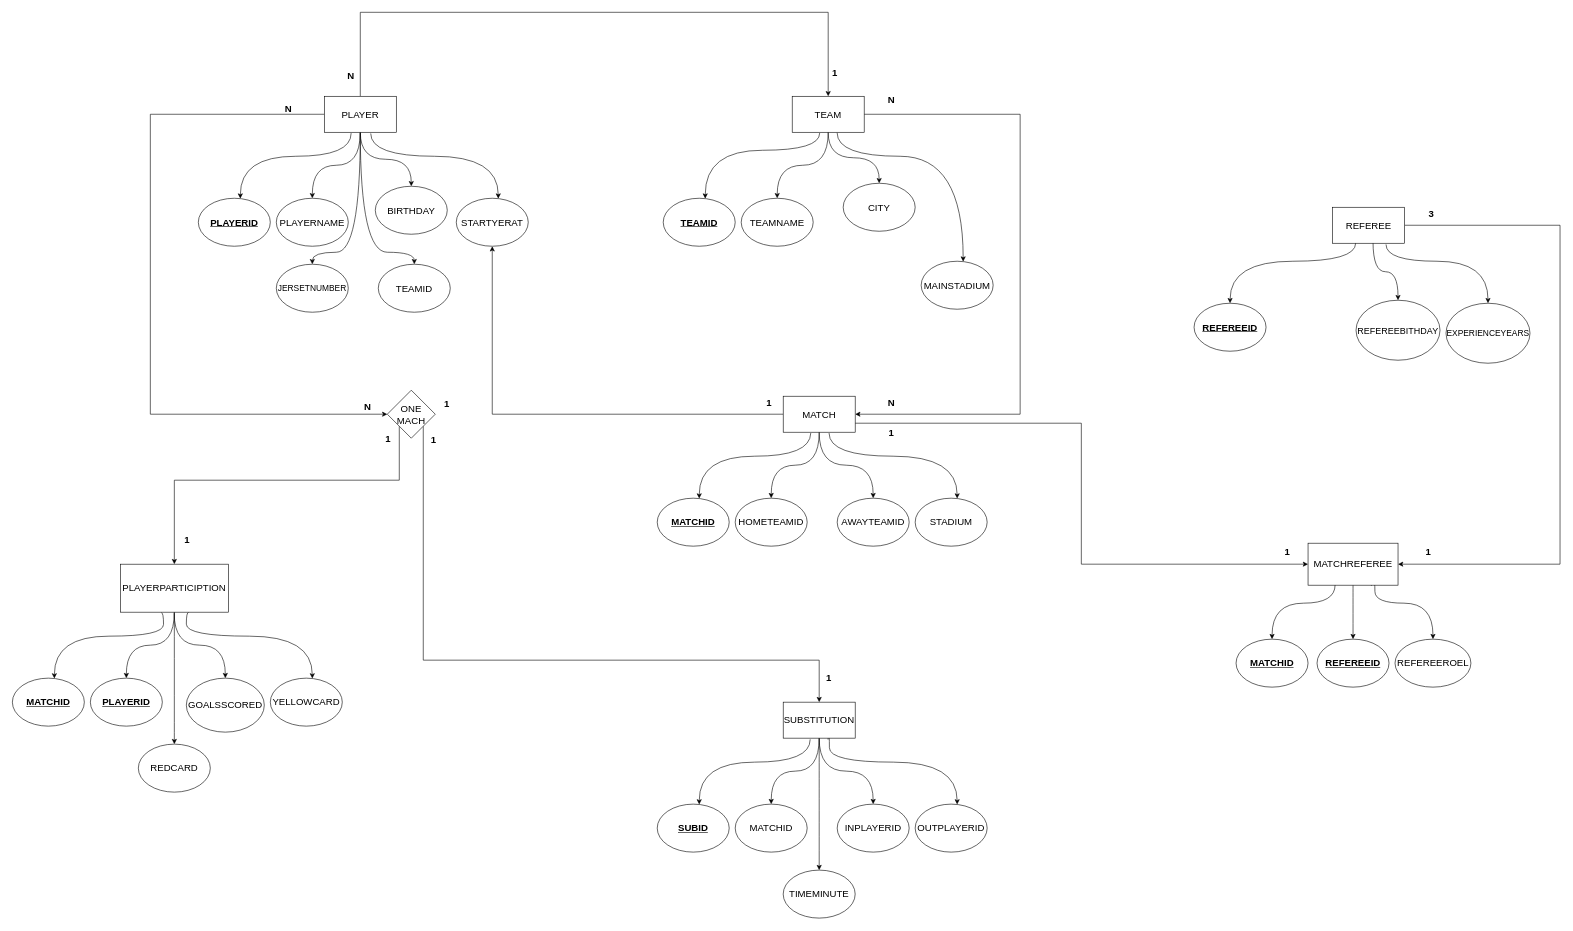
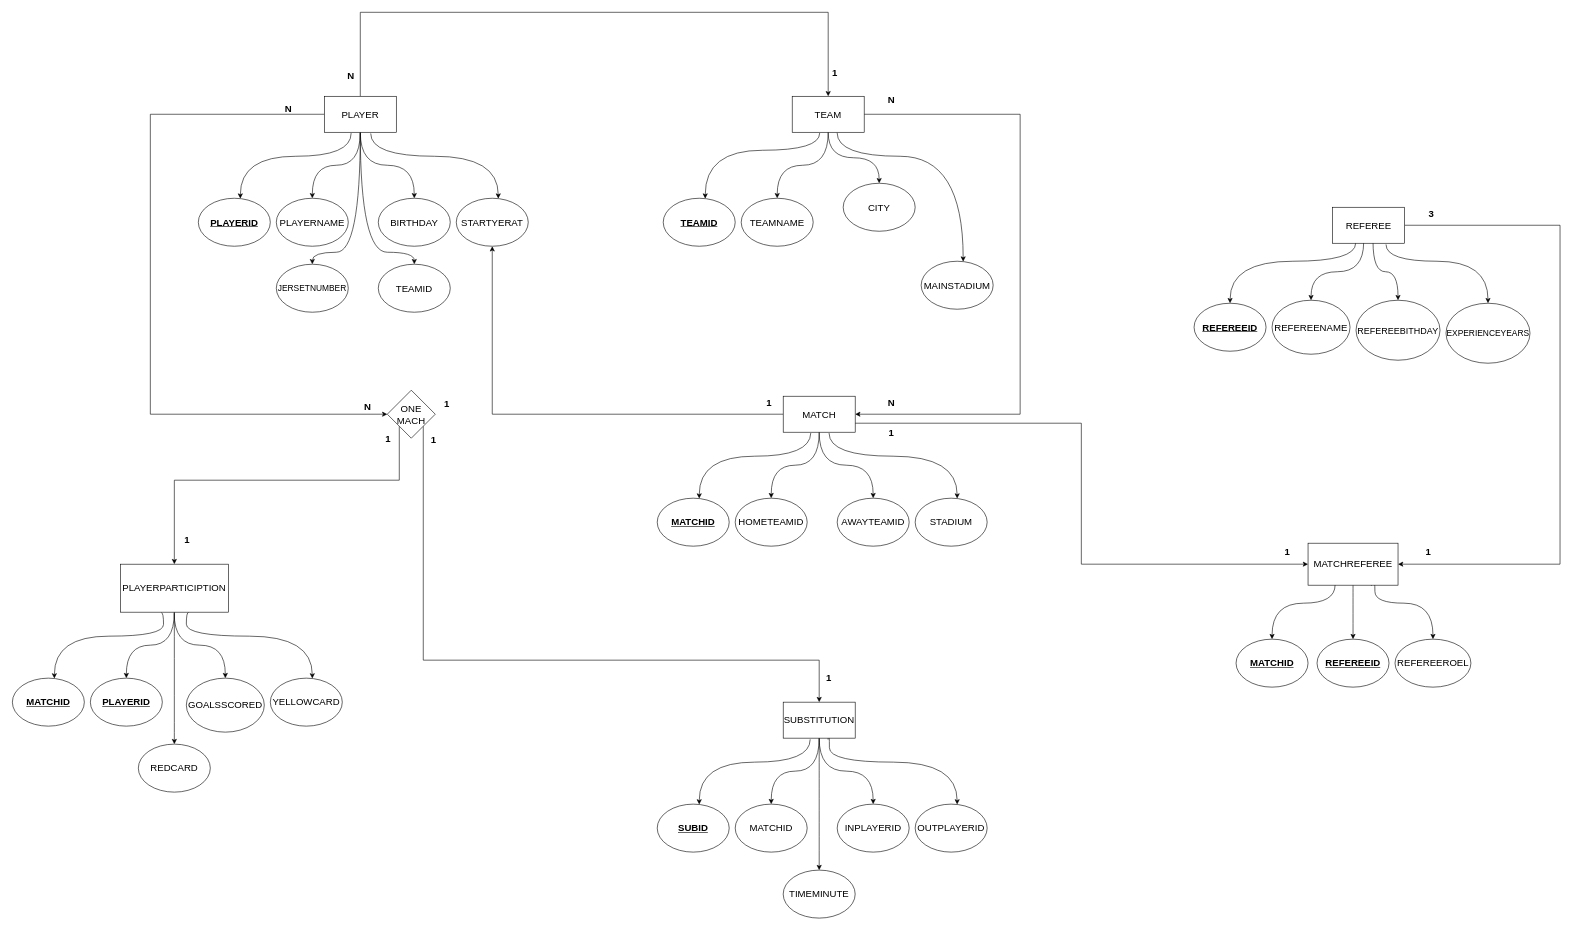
(411, 210) -> (414, 222)
none -> (1341, 272)
none -> (1311, 327)
